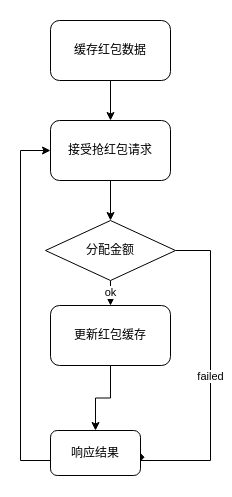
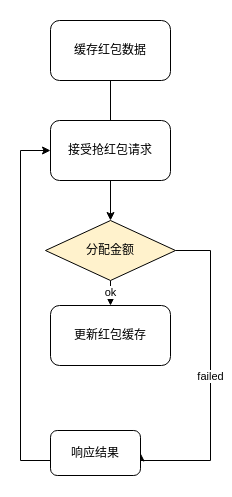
(111, 112) -> (111, 115)
(111, 251) -> (111, 251)
(107, 398) -> none
(143, 461) -> (143, 461)
